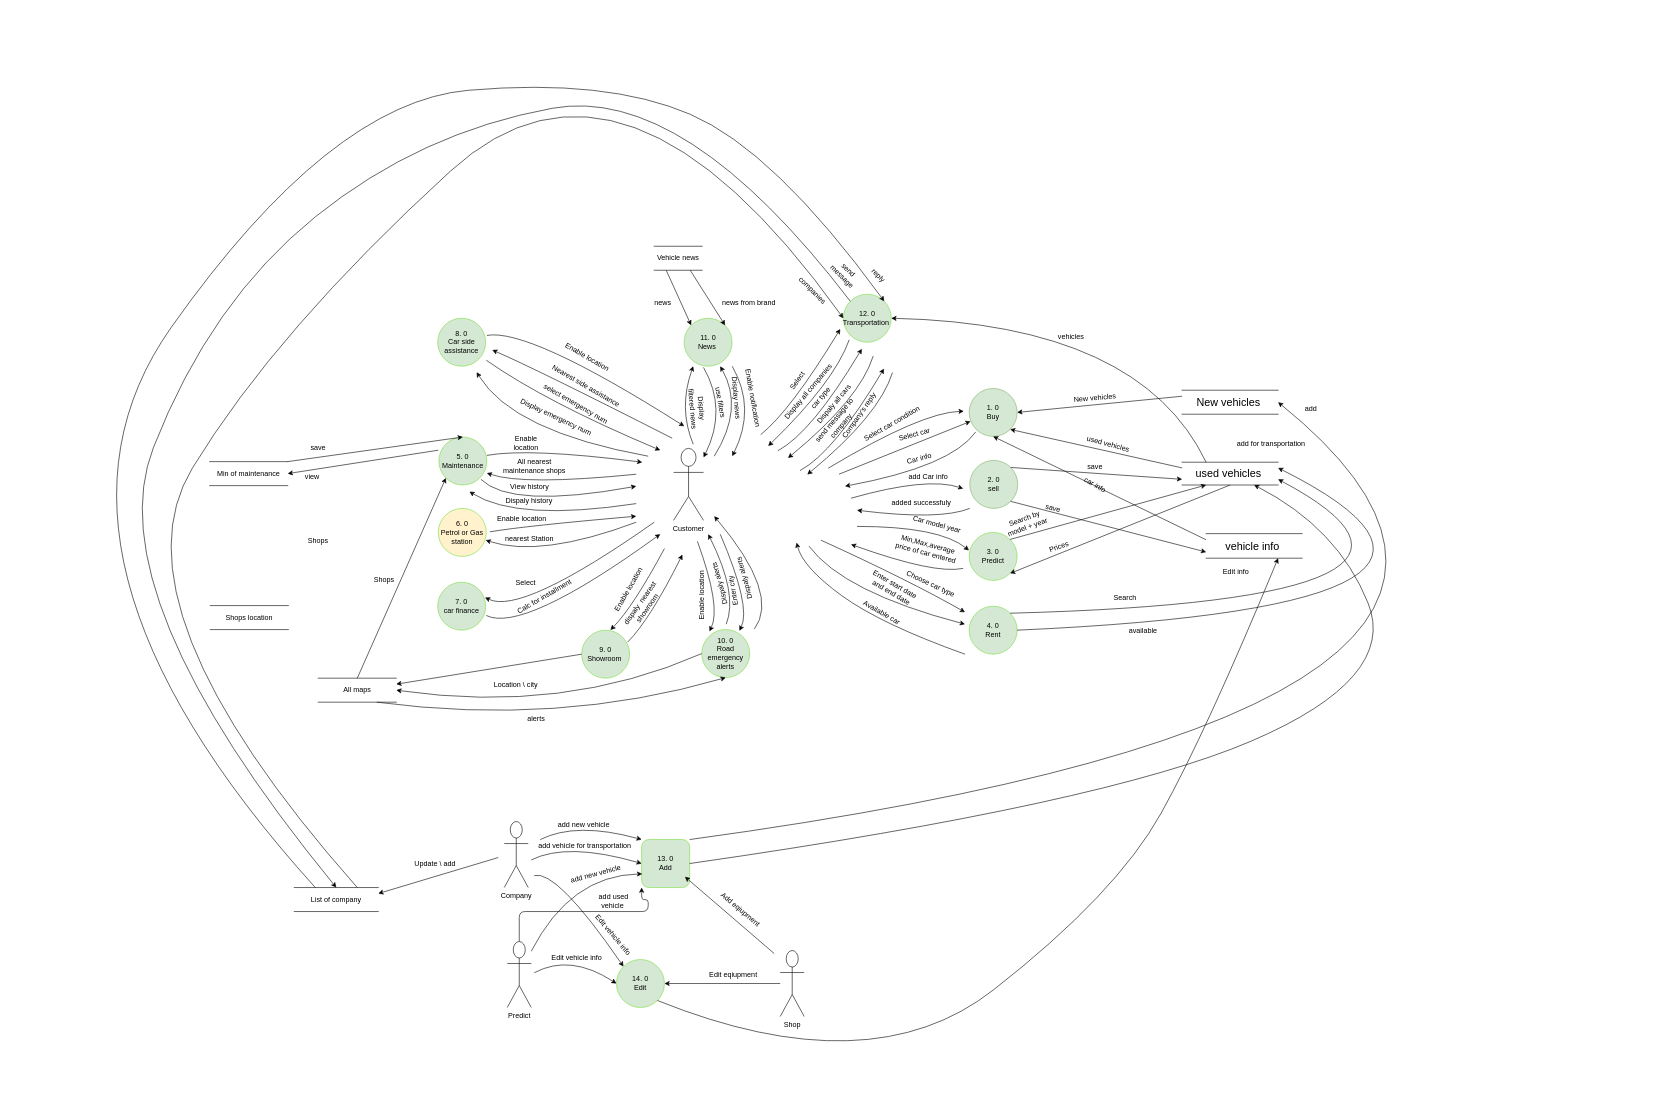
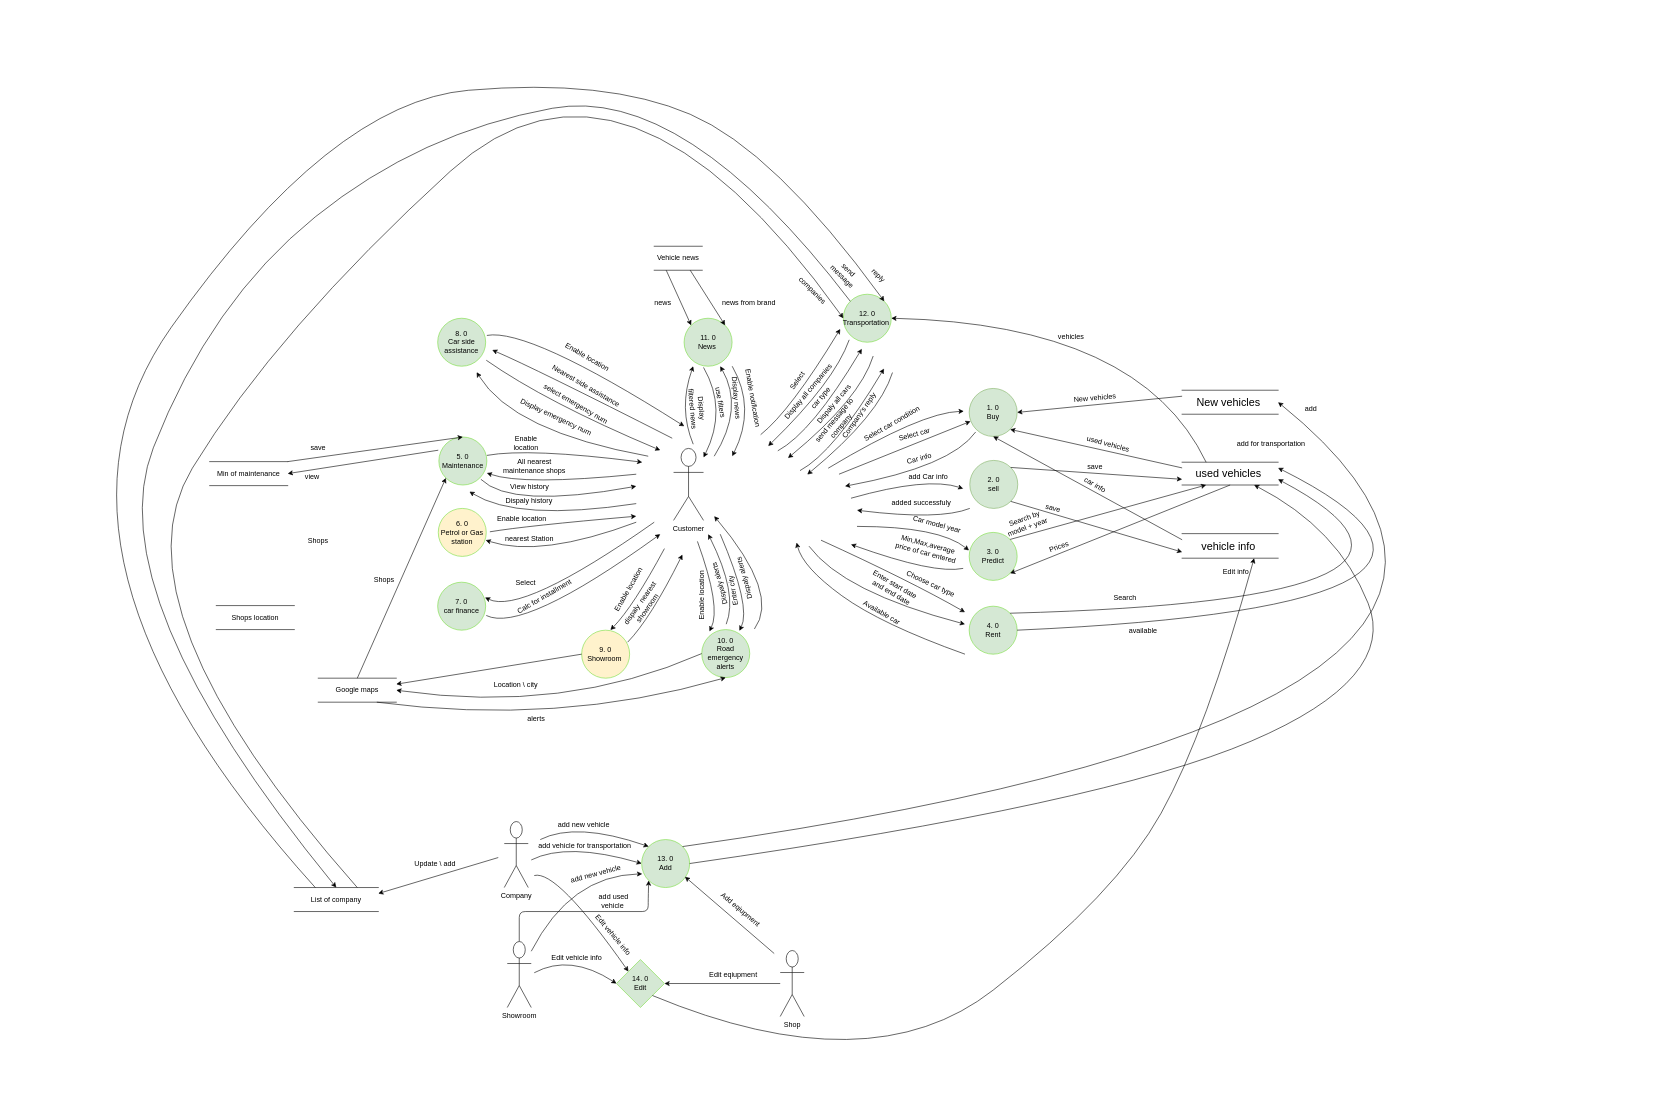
(1254, 546) -> (1230, 546)
(249, 618) -> (255, 618)
(606, 654) -> (606, 654)
(357, 690) -> (357, 690)
(666, 864) -> (666, 864)
(641, 984) -> (641, 984)
(520, 1016) -> (520, 1016)
